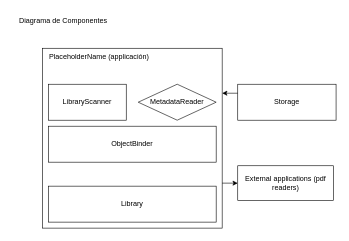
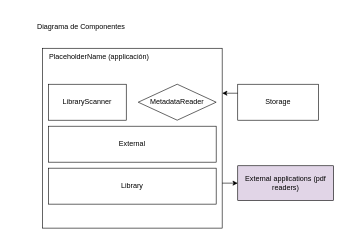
(63, 21) -> (81, 27)
(287, 102) -> (278, 102)
(132, 144) -> (132, 144)
(286, 183) -> (286, 183)
(132, 204) -> (132, 186)
